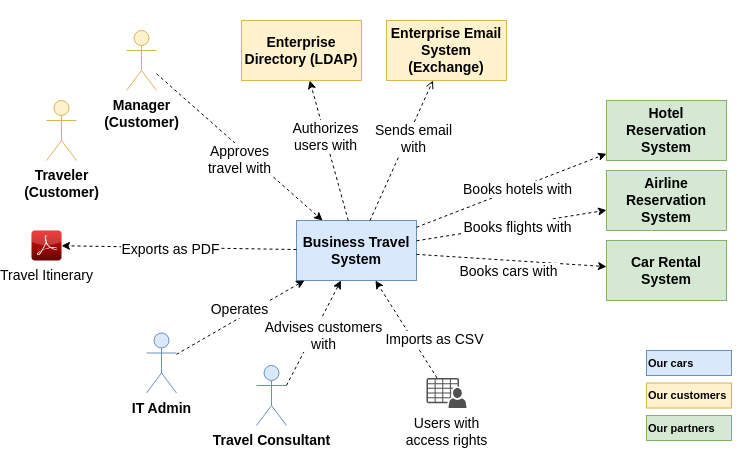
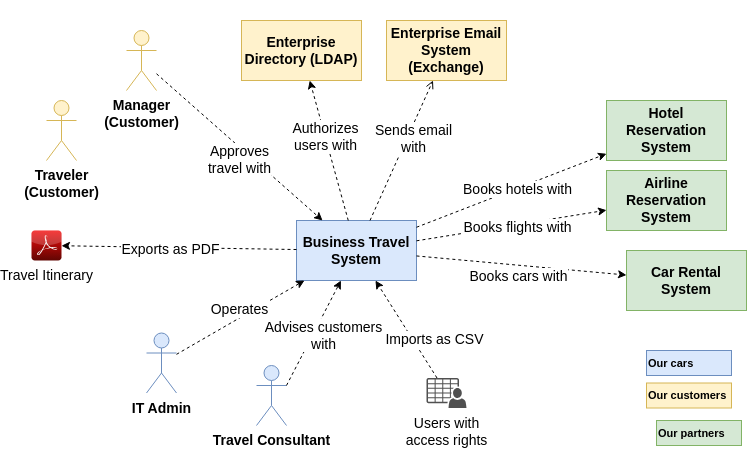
(667, 271) -> (687, 281)
(689, 428) -> (699, 433)
